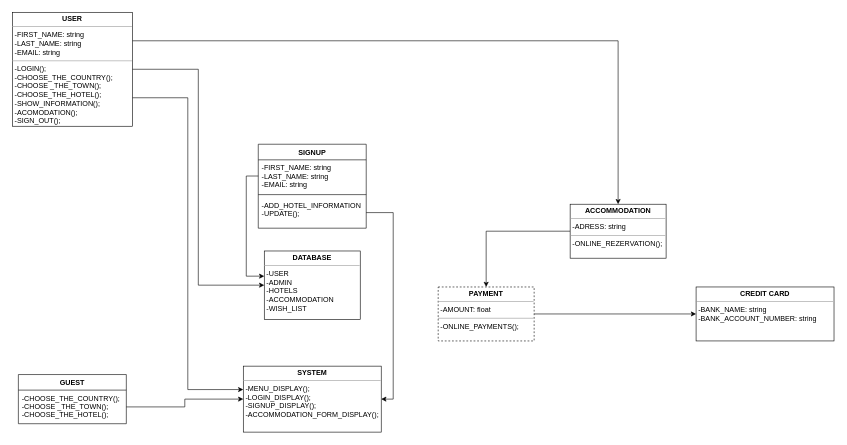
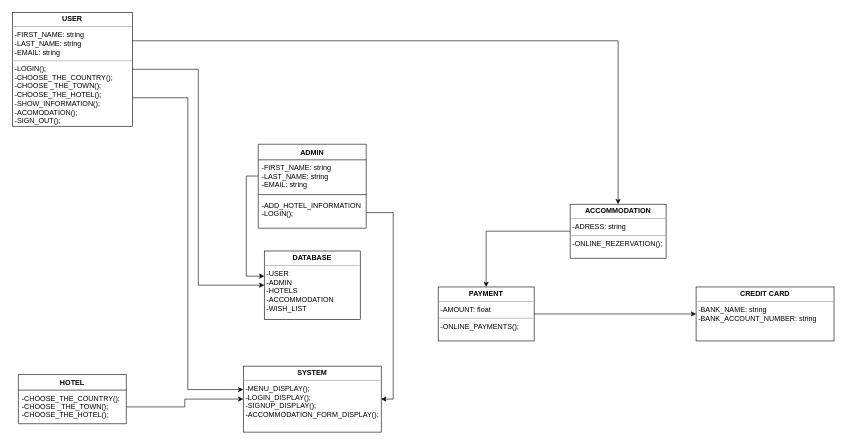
(312, 152) -> (312, 152)
(306, 205) -> (306, 205)
(486, 314) -> (486, 314)
(72, 383) -> (72, 383)
